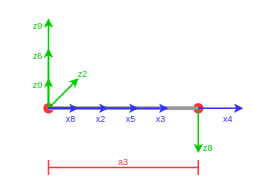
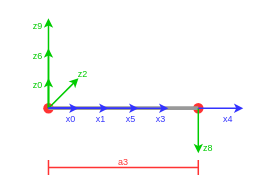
(71, 120) -> (71, 120)
(101, 120) -> (101, 120)
